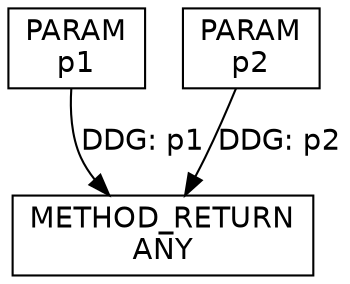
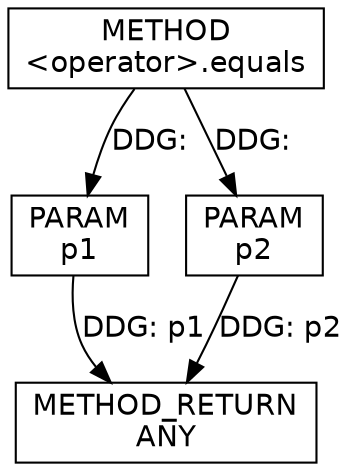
none -> (166, 48)
